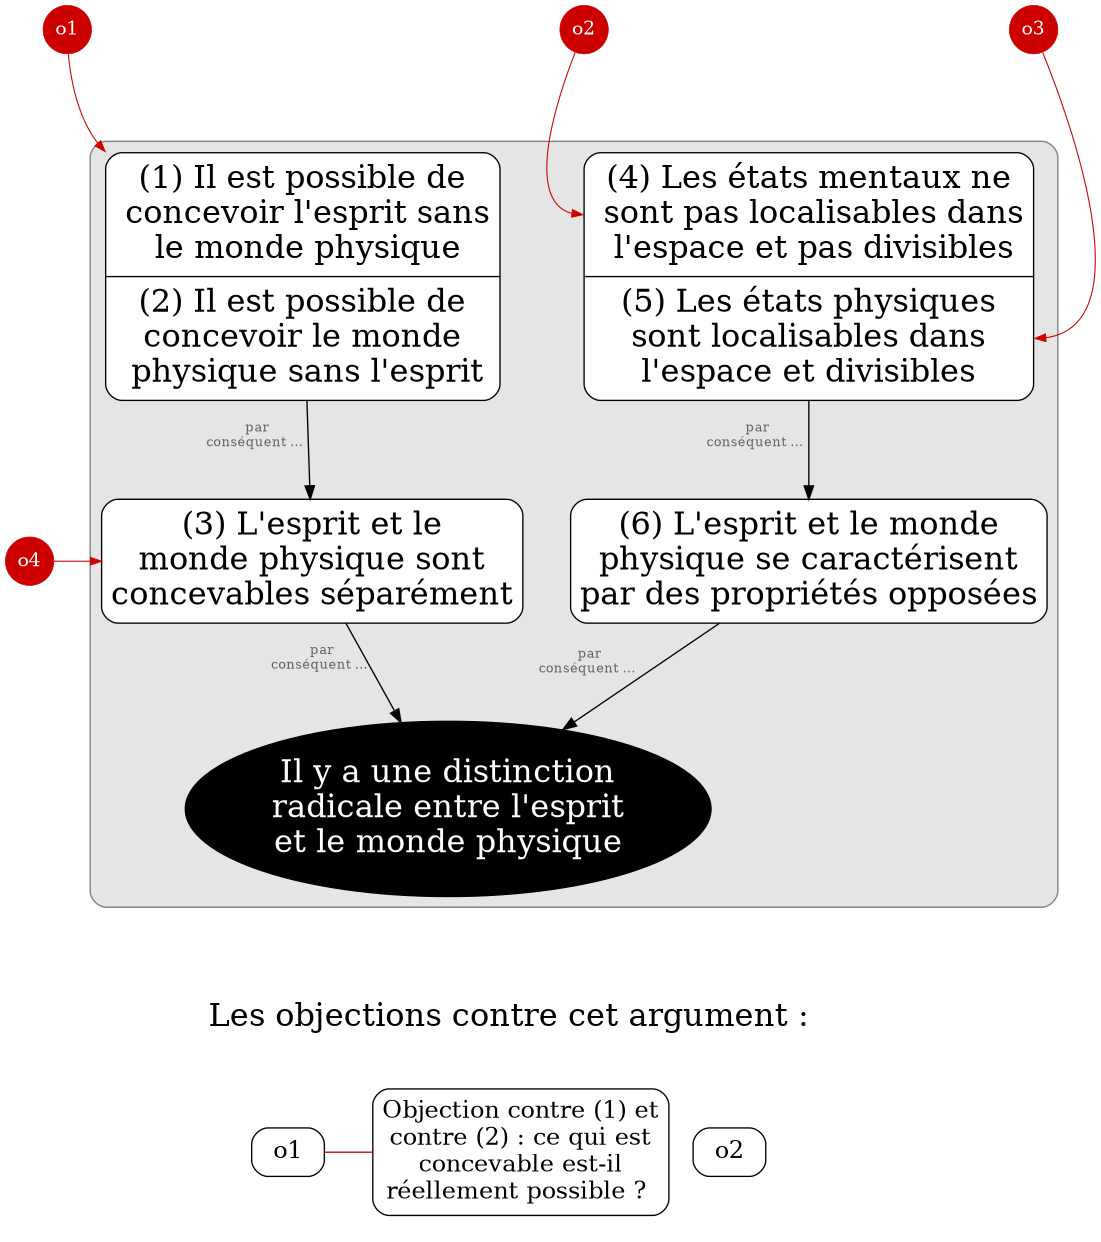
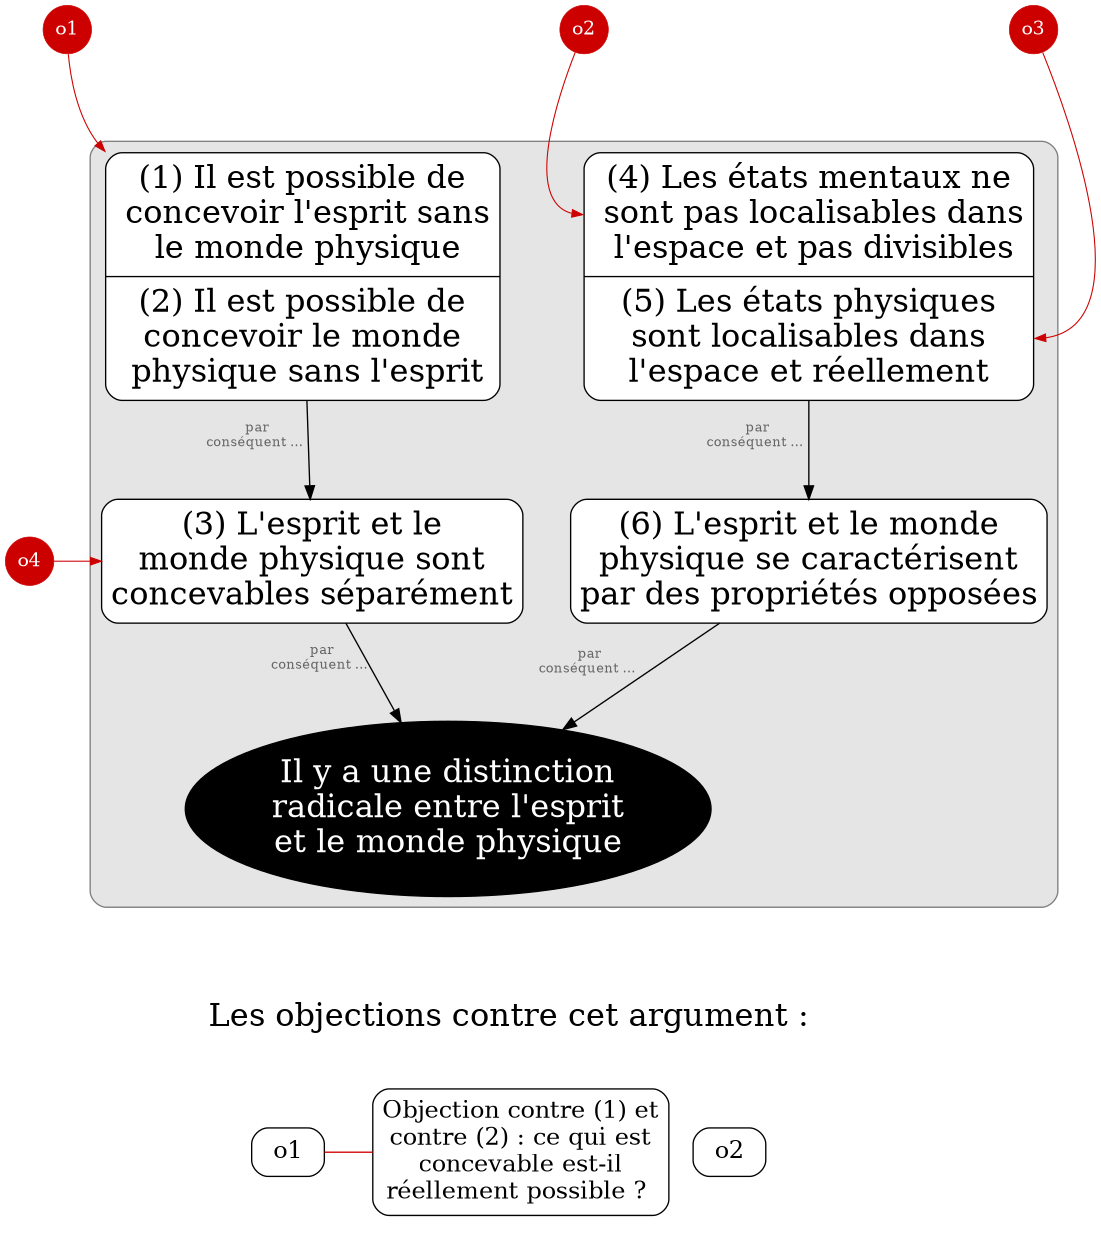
(809, 372) -> (809, 372)
